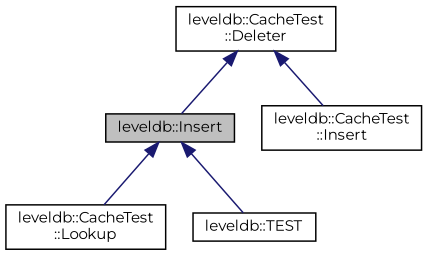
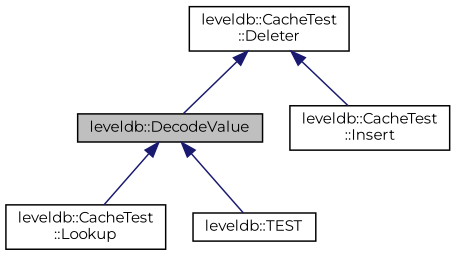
(170, 128) -> (170, 128)
